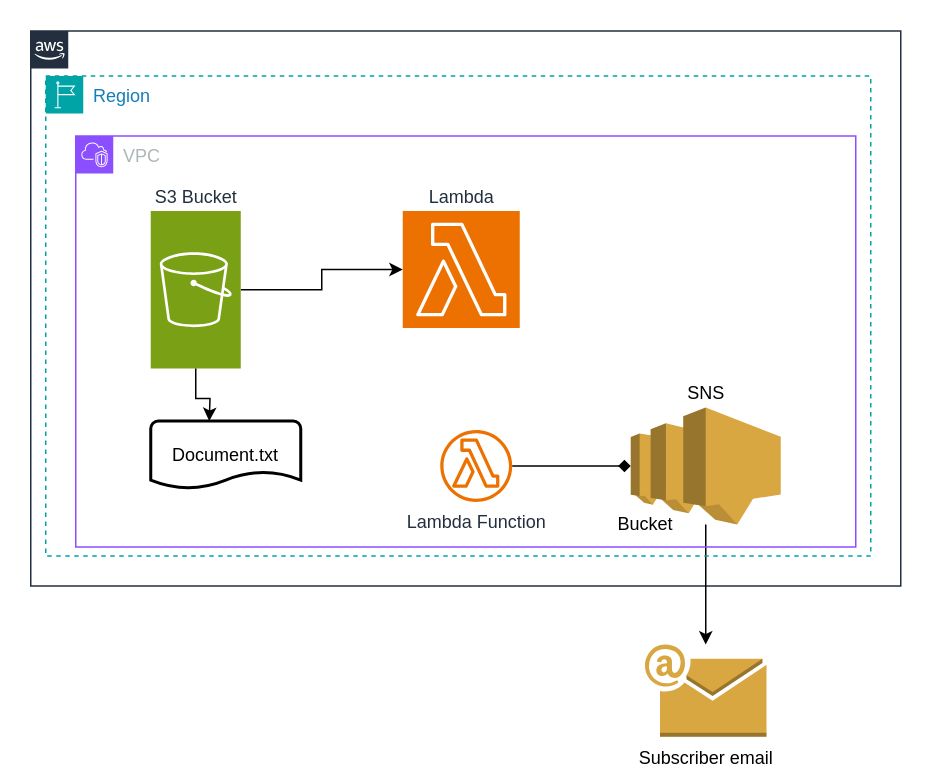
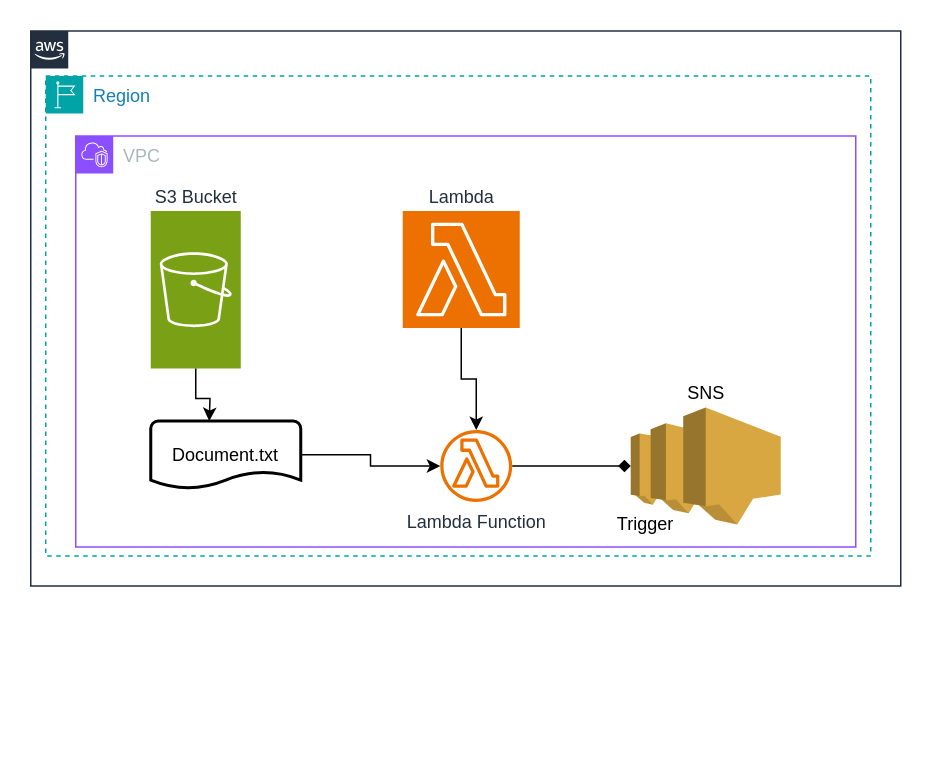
(322, 284) -> none
none -> (463, 379)
none -> (371, 456)
(646, 524) -> (646, 524)
(706, 579) -> none
(706, 690) -> none
